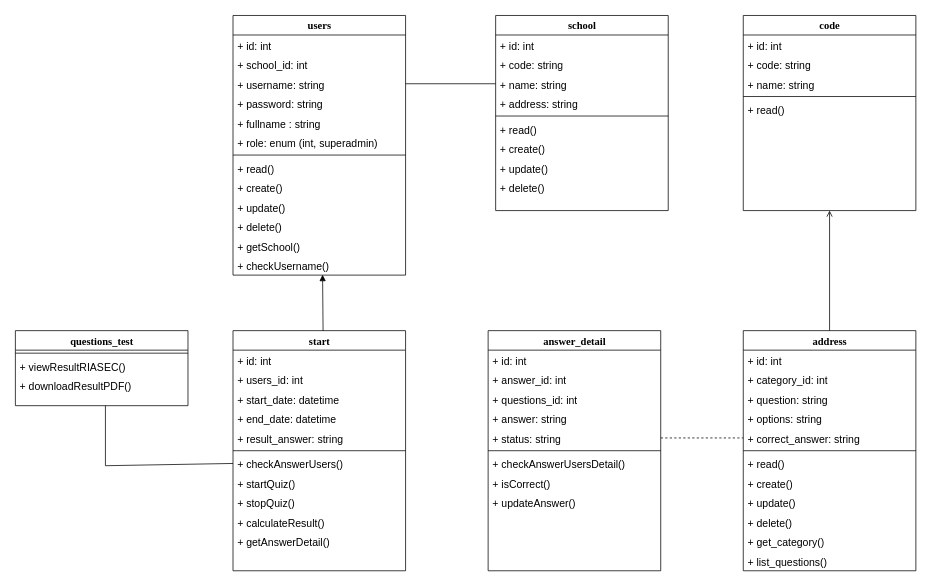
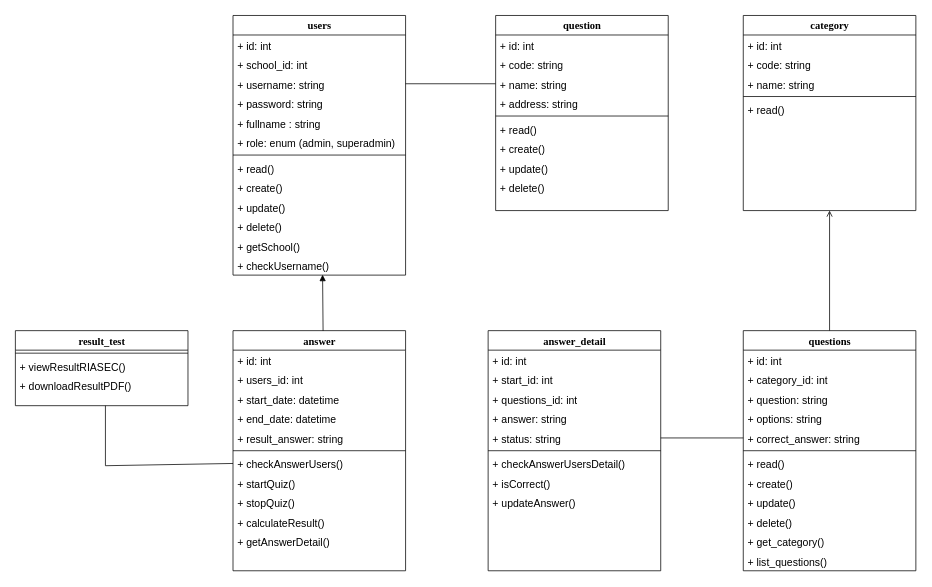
(582, 27) -> (582, 27)
(830, 27) -> (830, 27)
(313, 144) -> (319, 144)
(102, 342) -> (102, 342)
(320, 342) -> (320, 342)
(830, 342) -> (830, 342)
(533, 381) -> (530, 381)
(702, 438) -> (702, 438)
